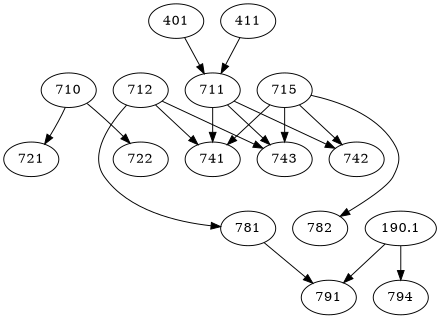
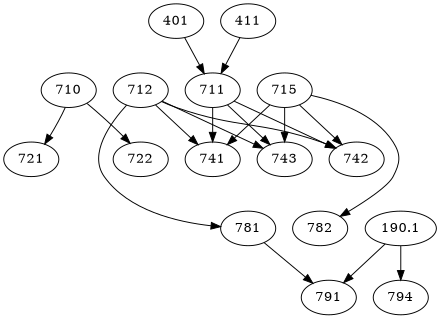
none -> (235, 123)
